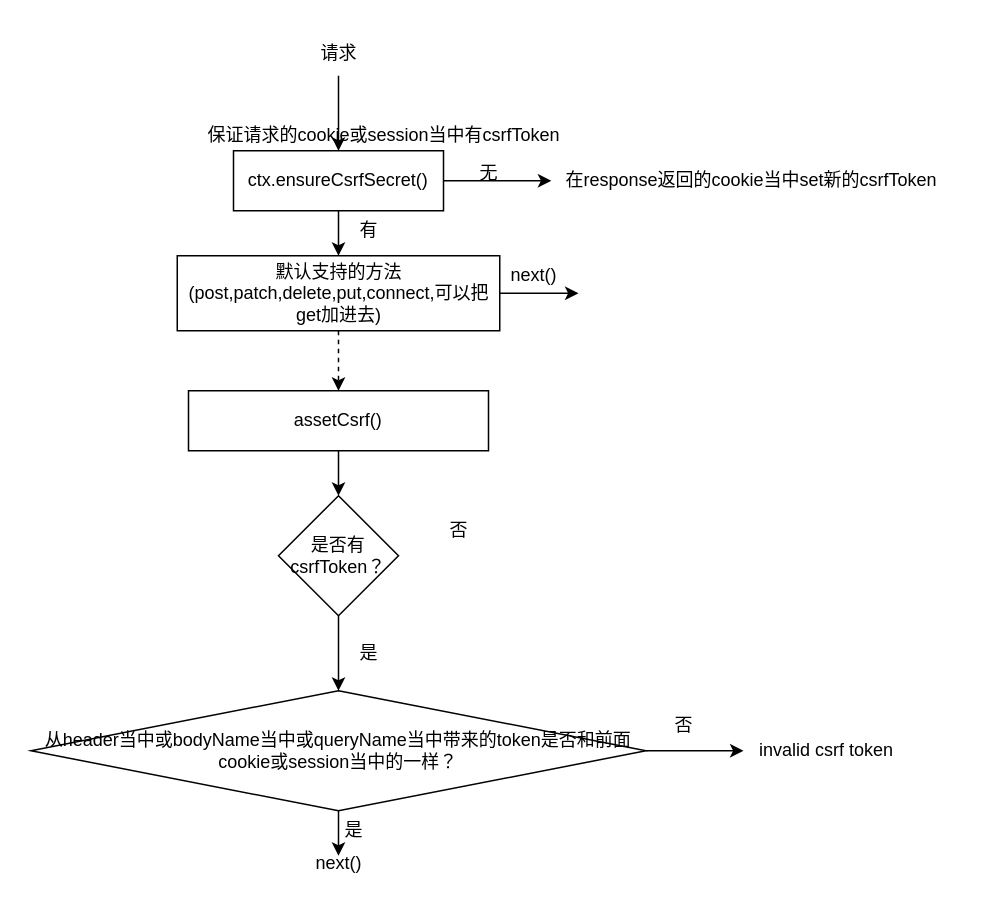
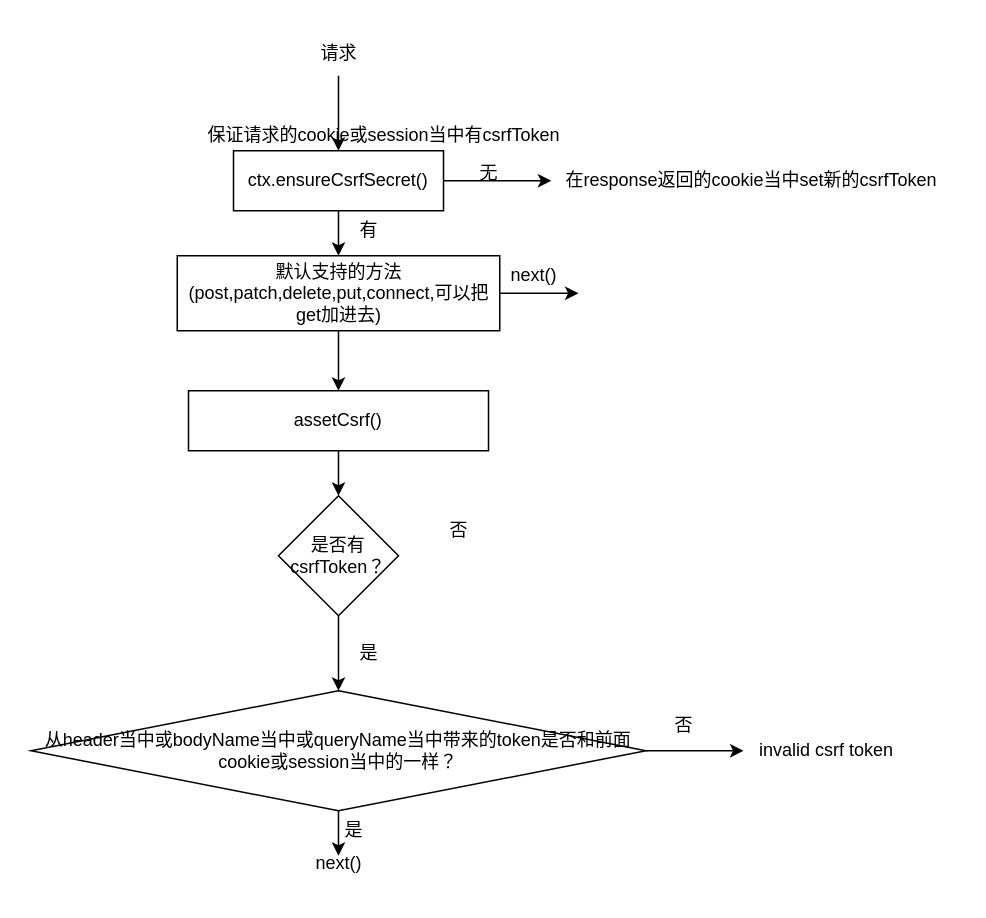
(338, 355) -> (338, 355)
